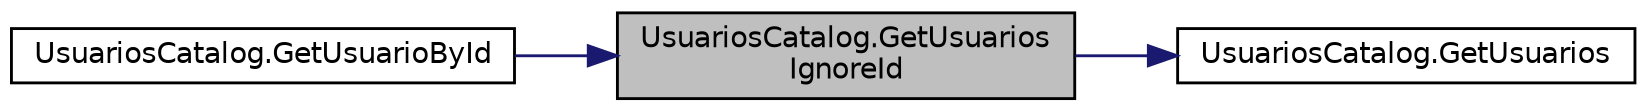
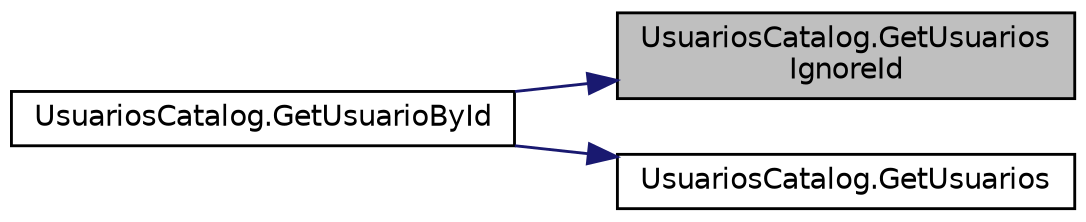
(1111, 56) -> (552, 150)
